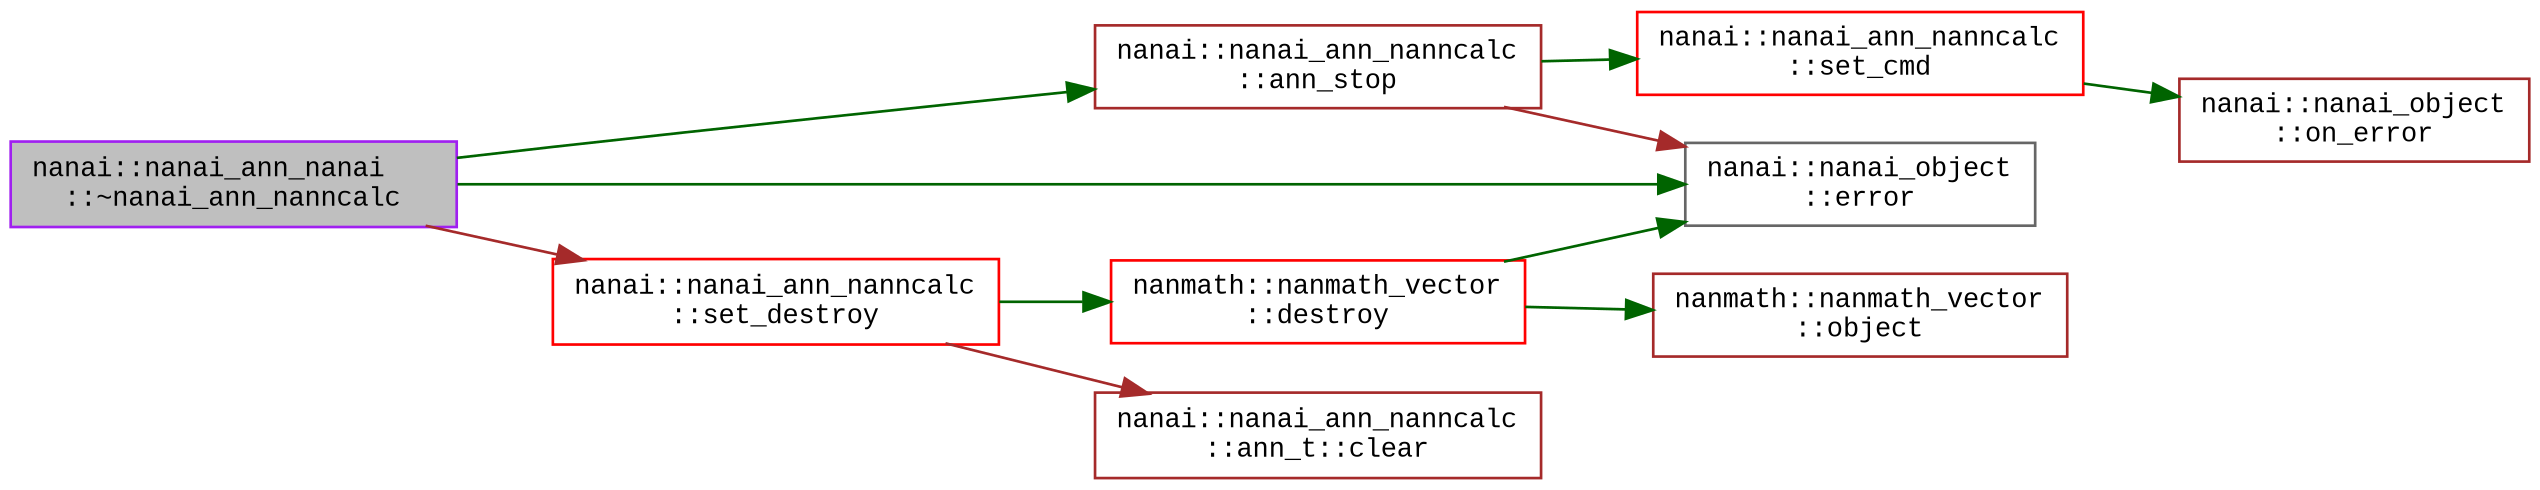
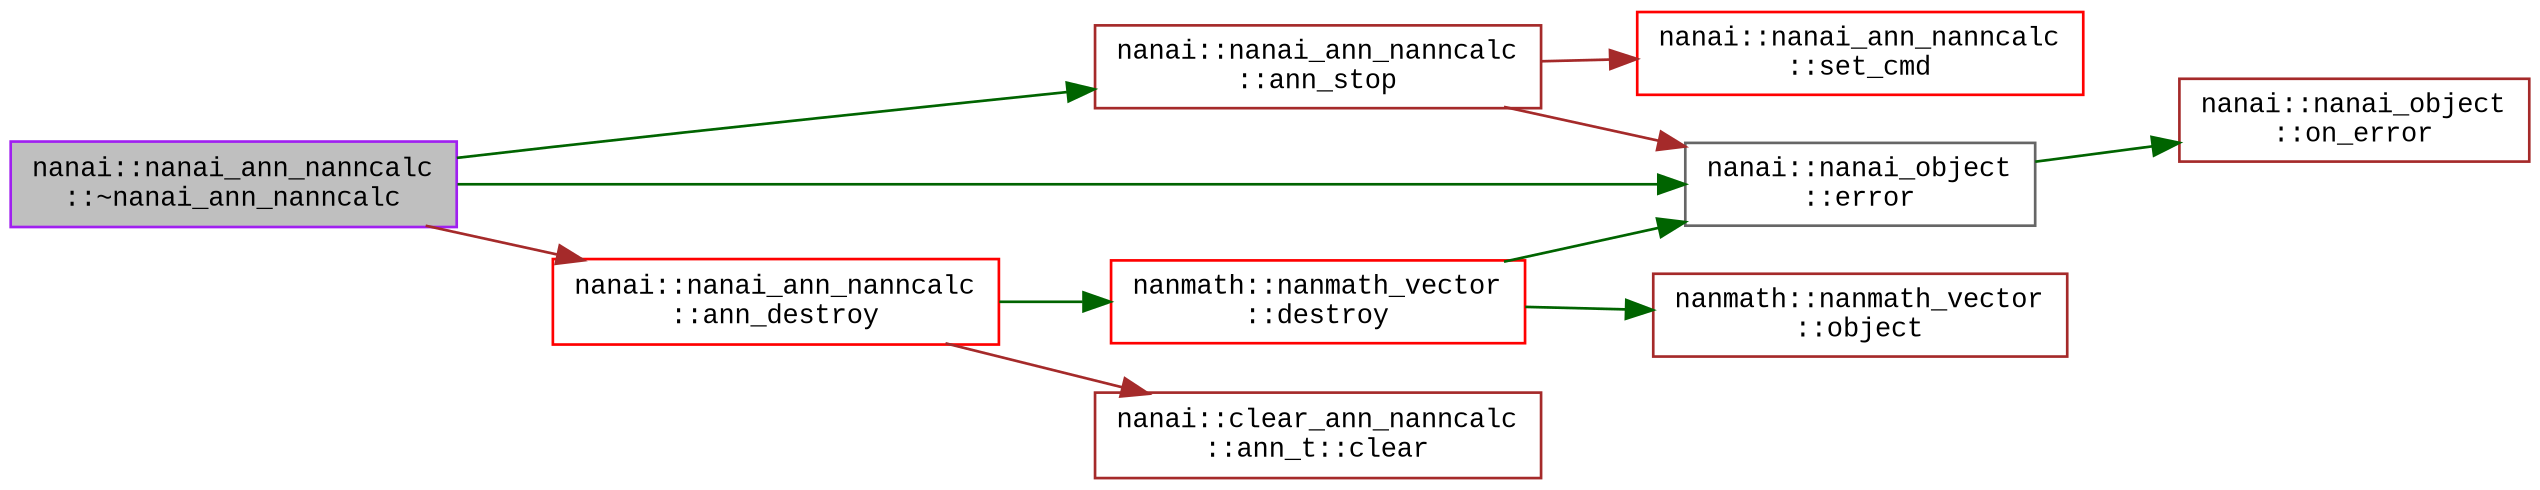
(1576, 60) -> (1576, 60)
(2118, 88) -> (2094, 154)
(234, 184) -> (234, 184)
(776, 302) -> (776, 302)
(1318, 435) -> (1318, 435)
